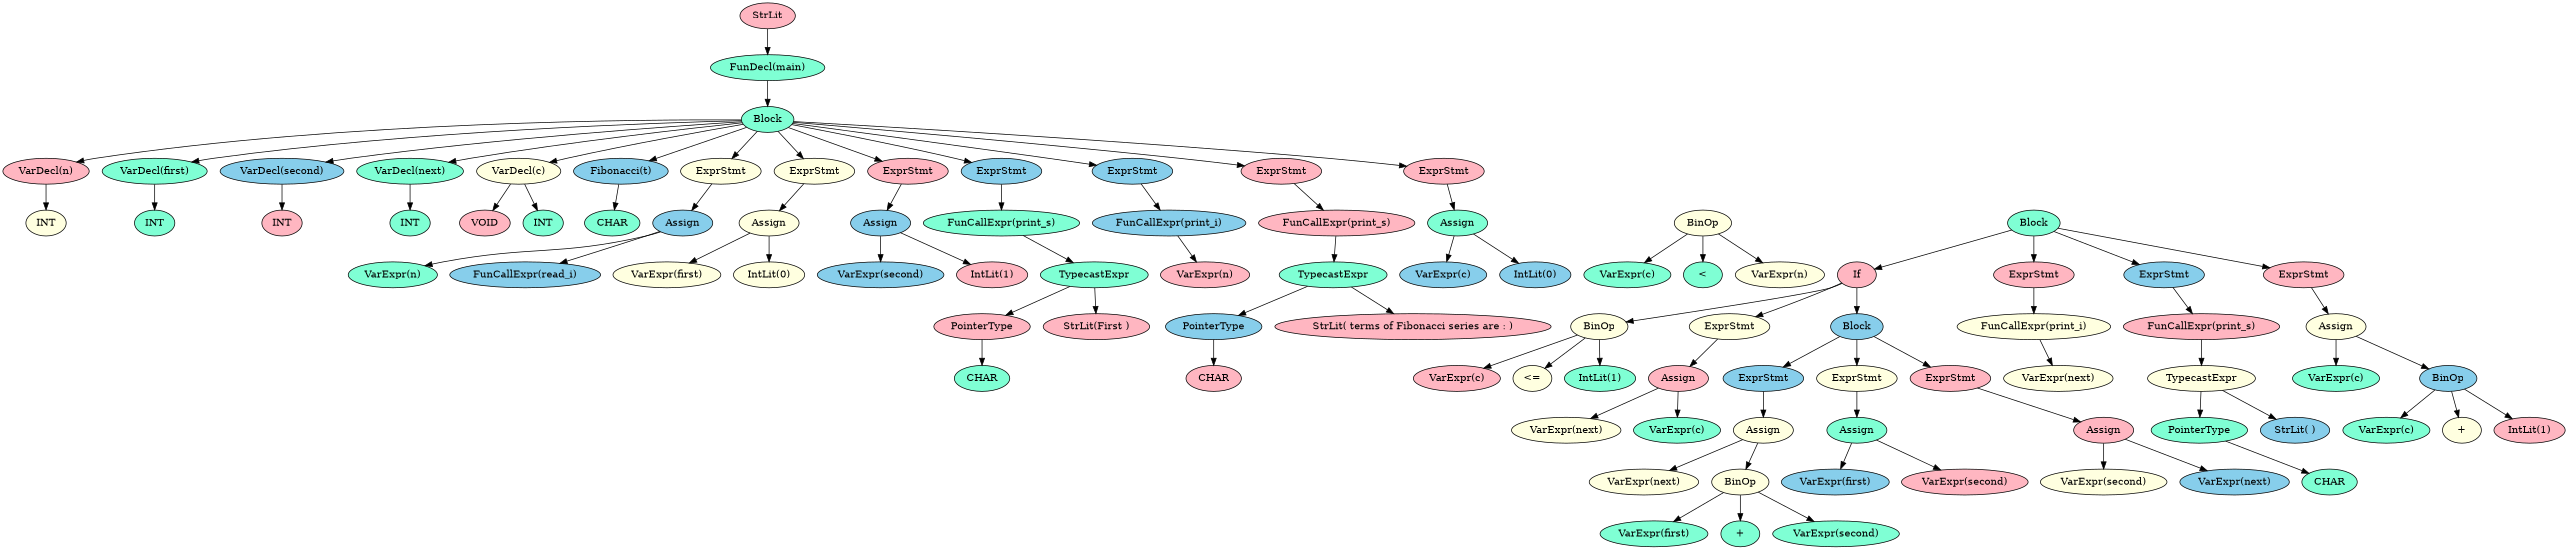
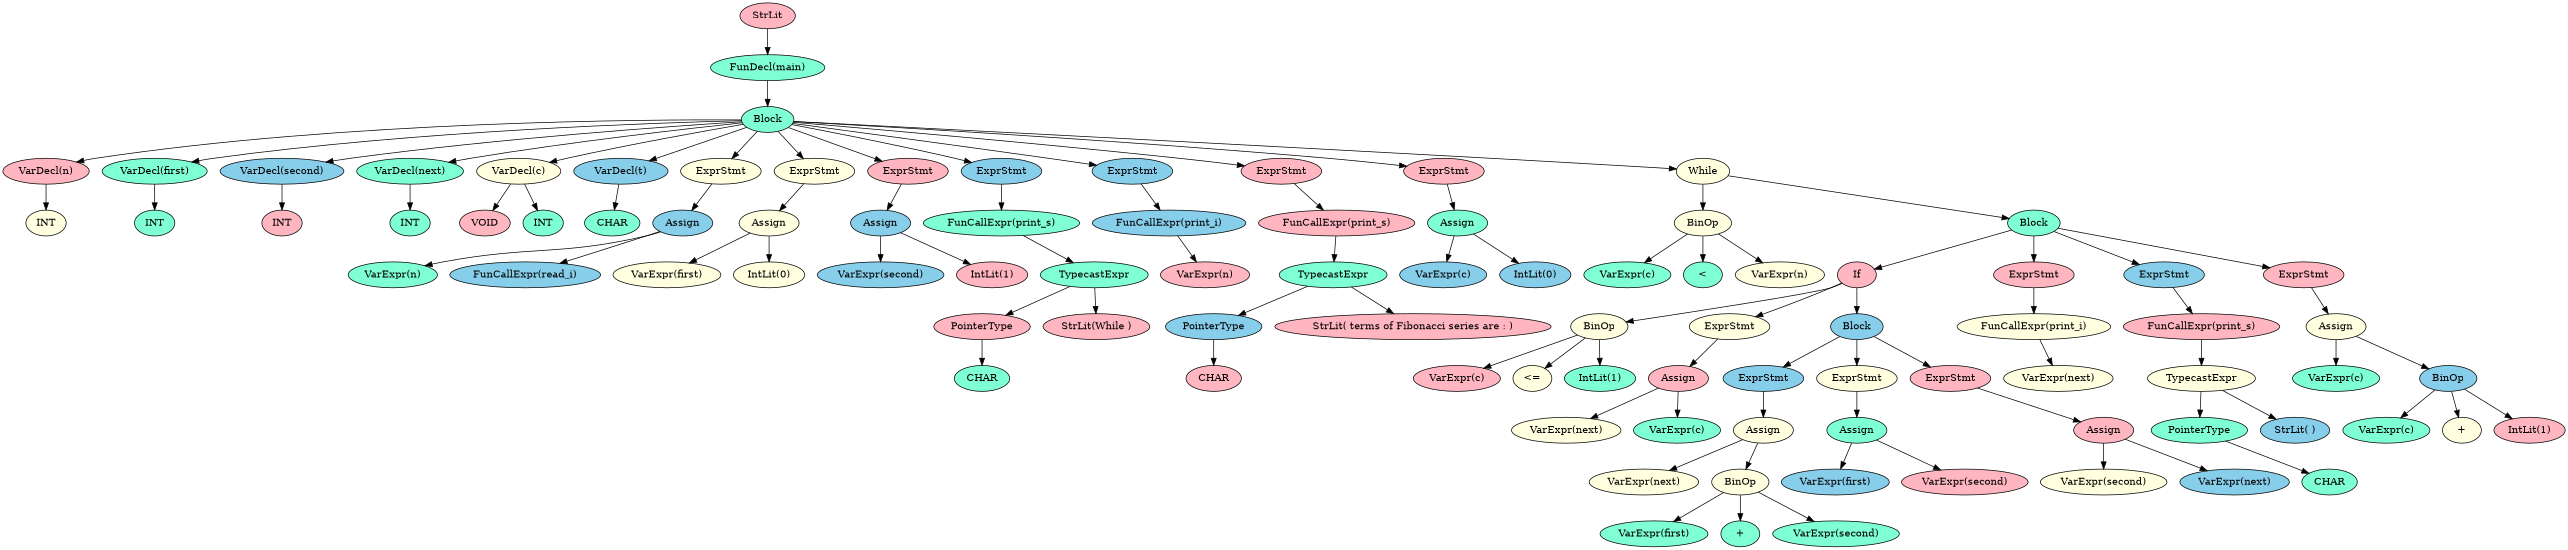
(621, 171) -> (621, 171)
none -> (1703, 171)
(1096, 327) -> (1096, 327)
